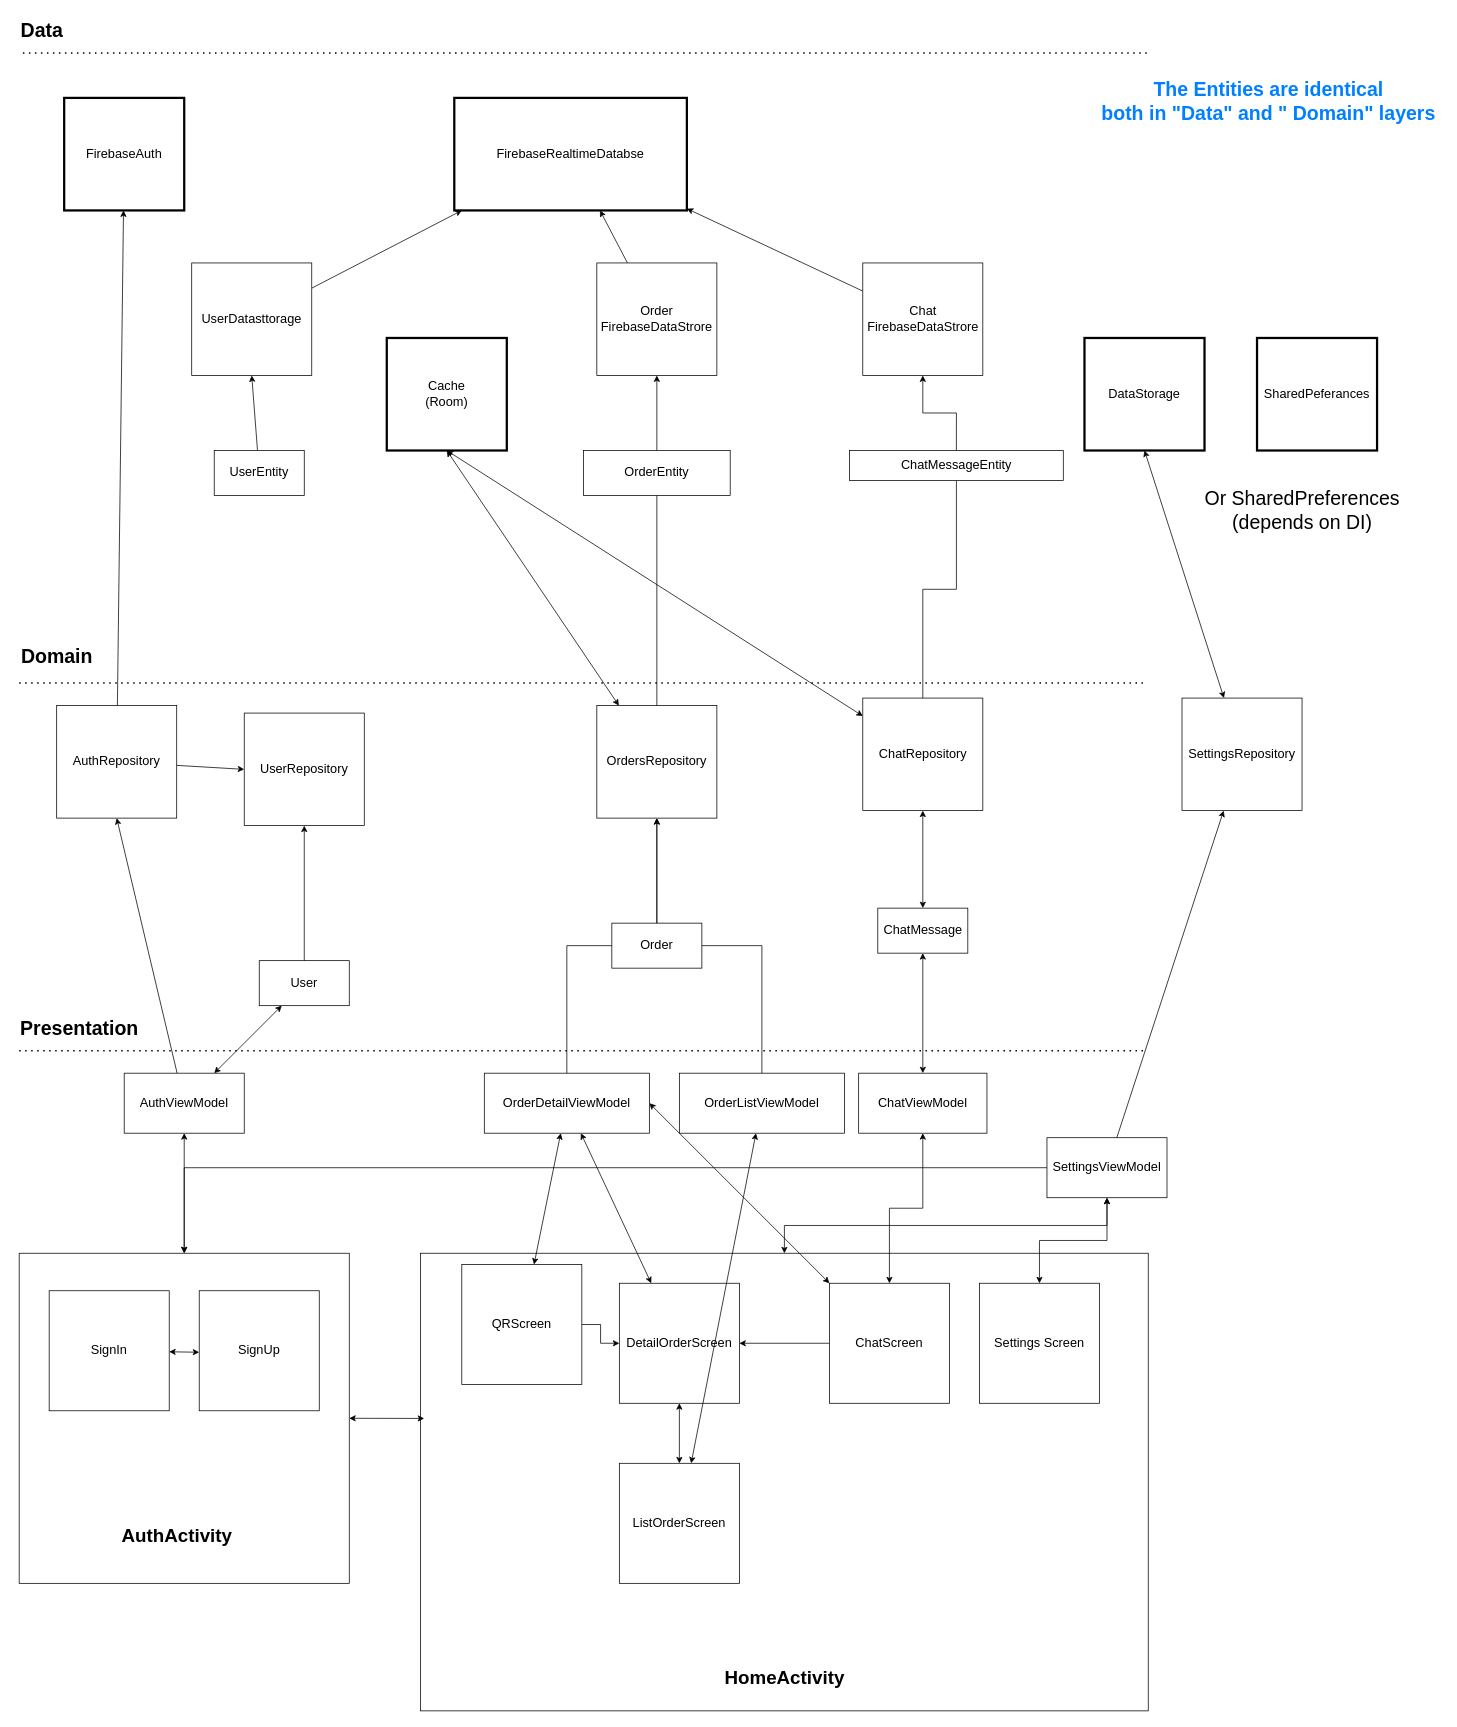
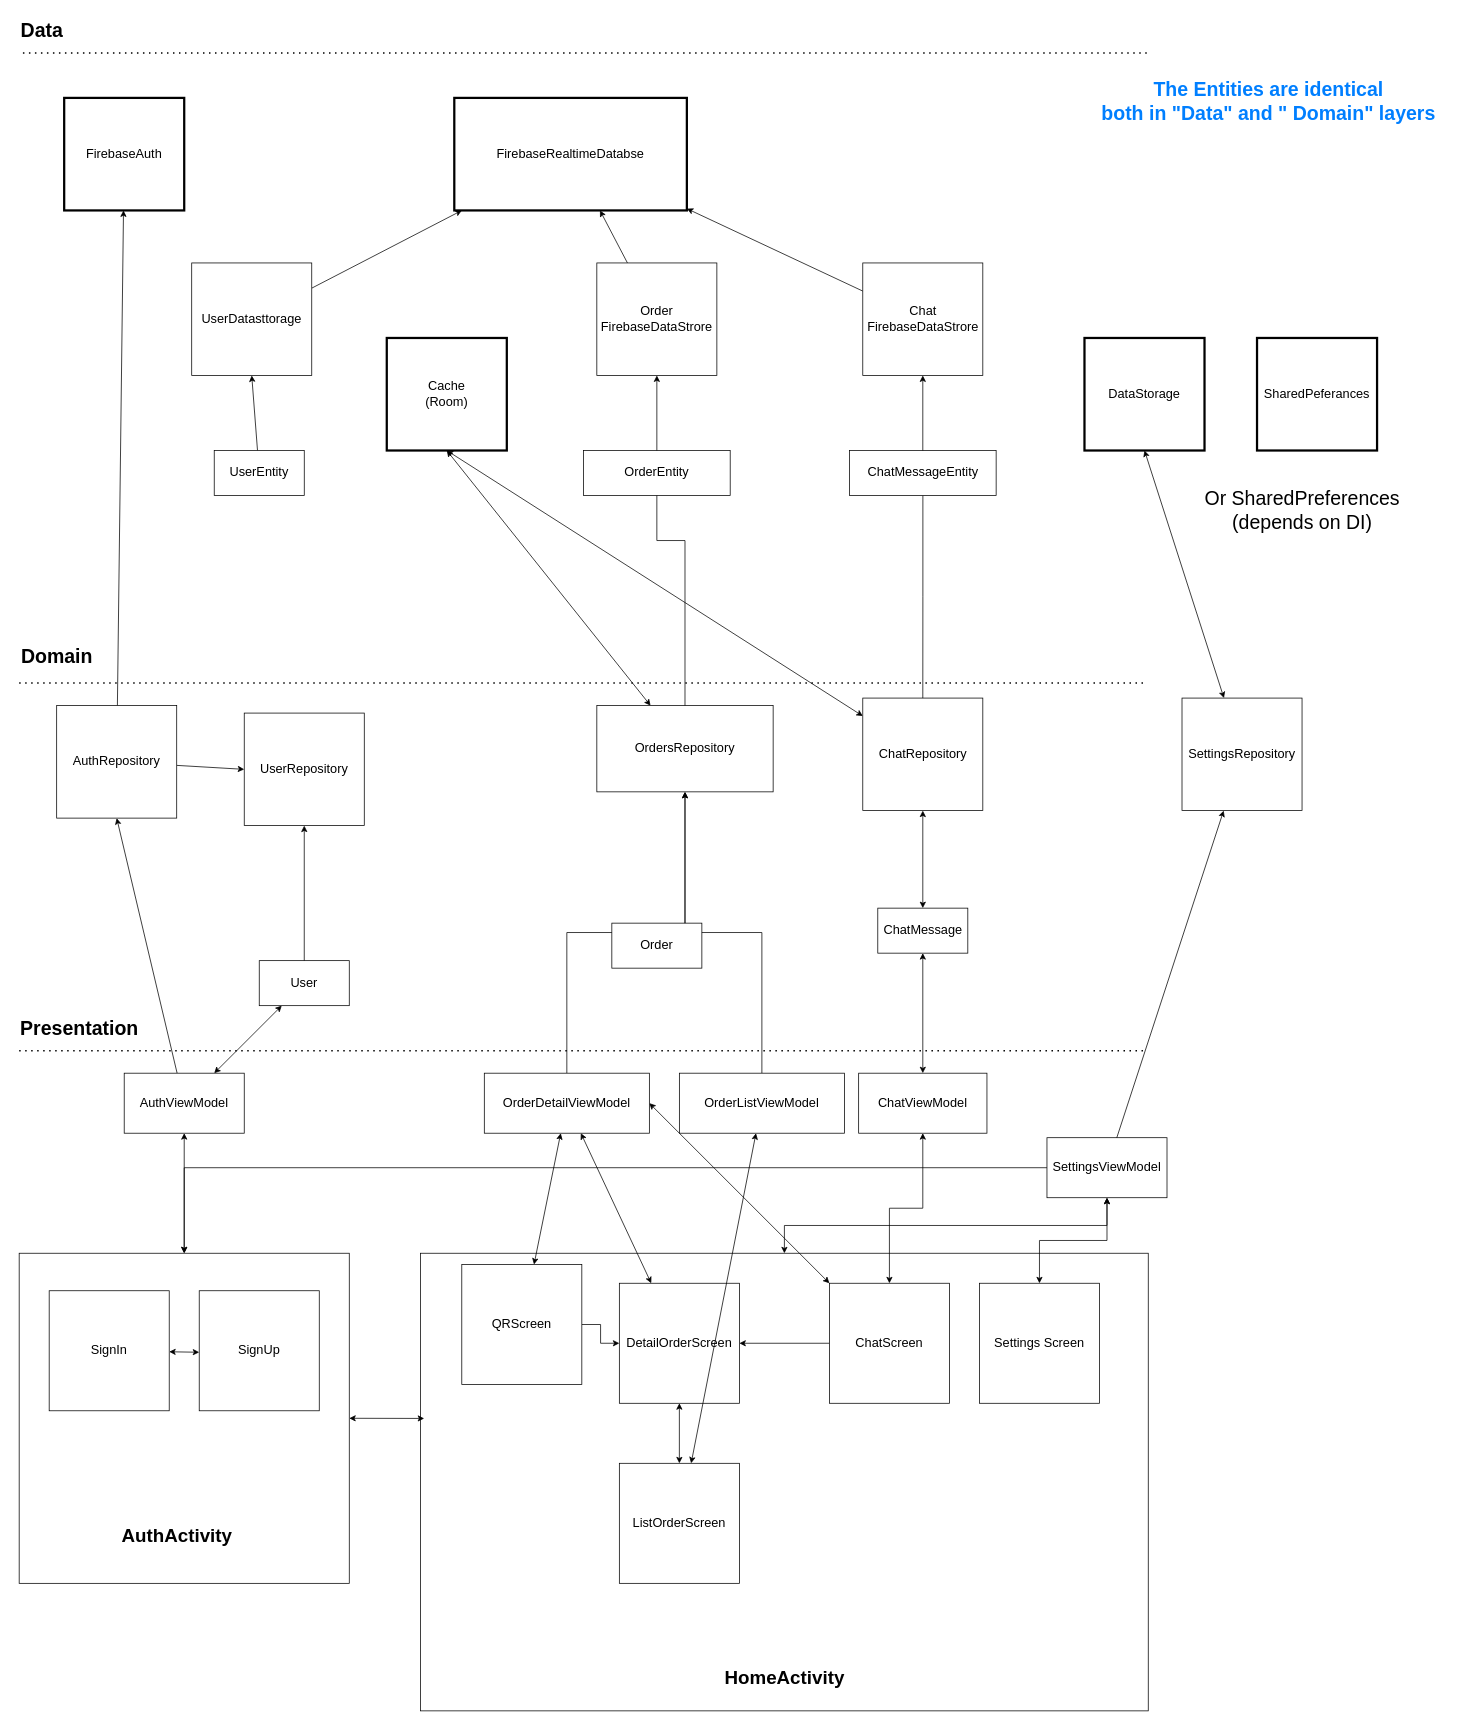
(956, 465) -> (923, 473)
(657, 762) -> (685, 749)
